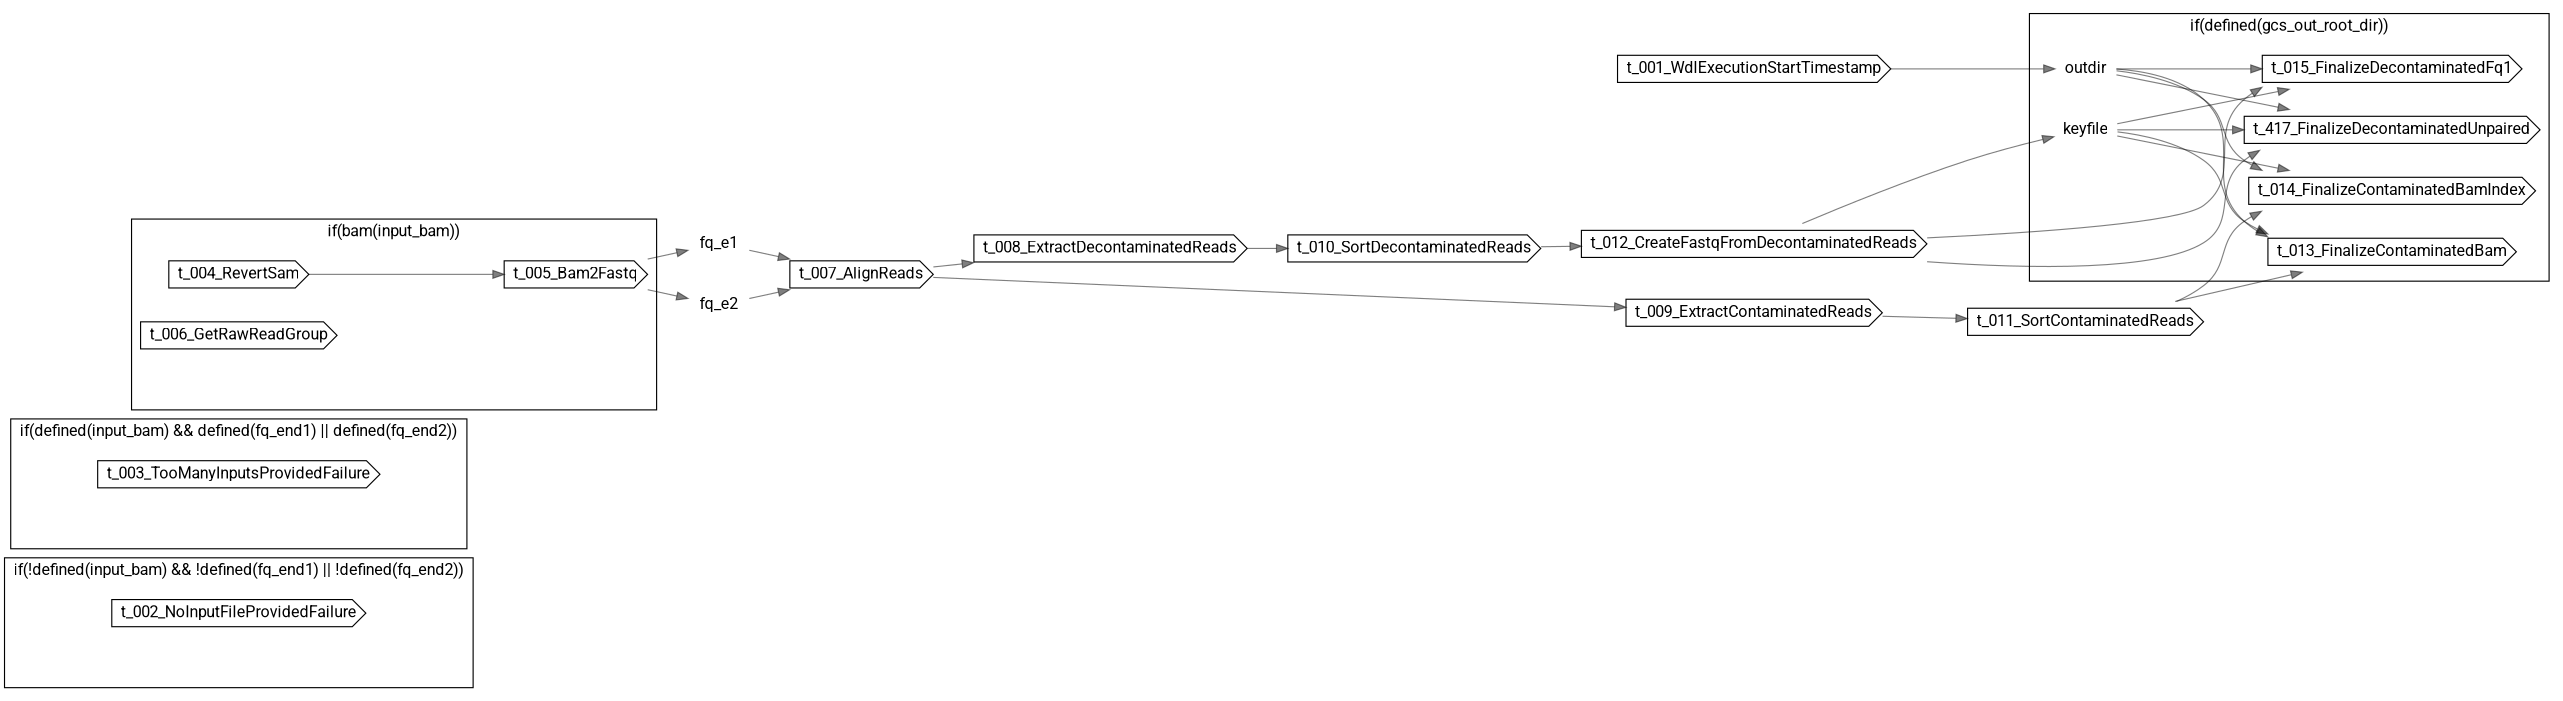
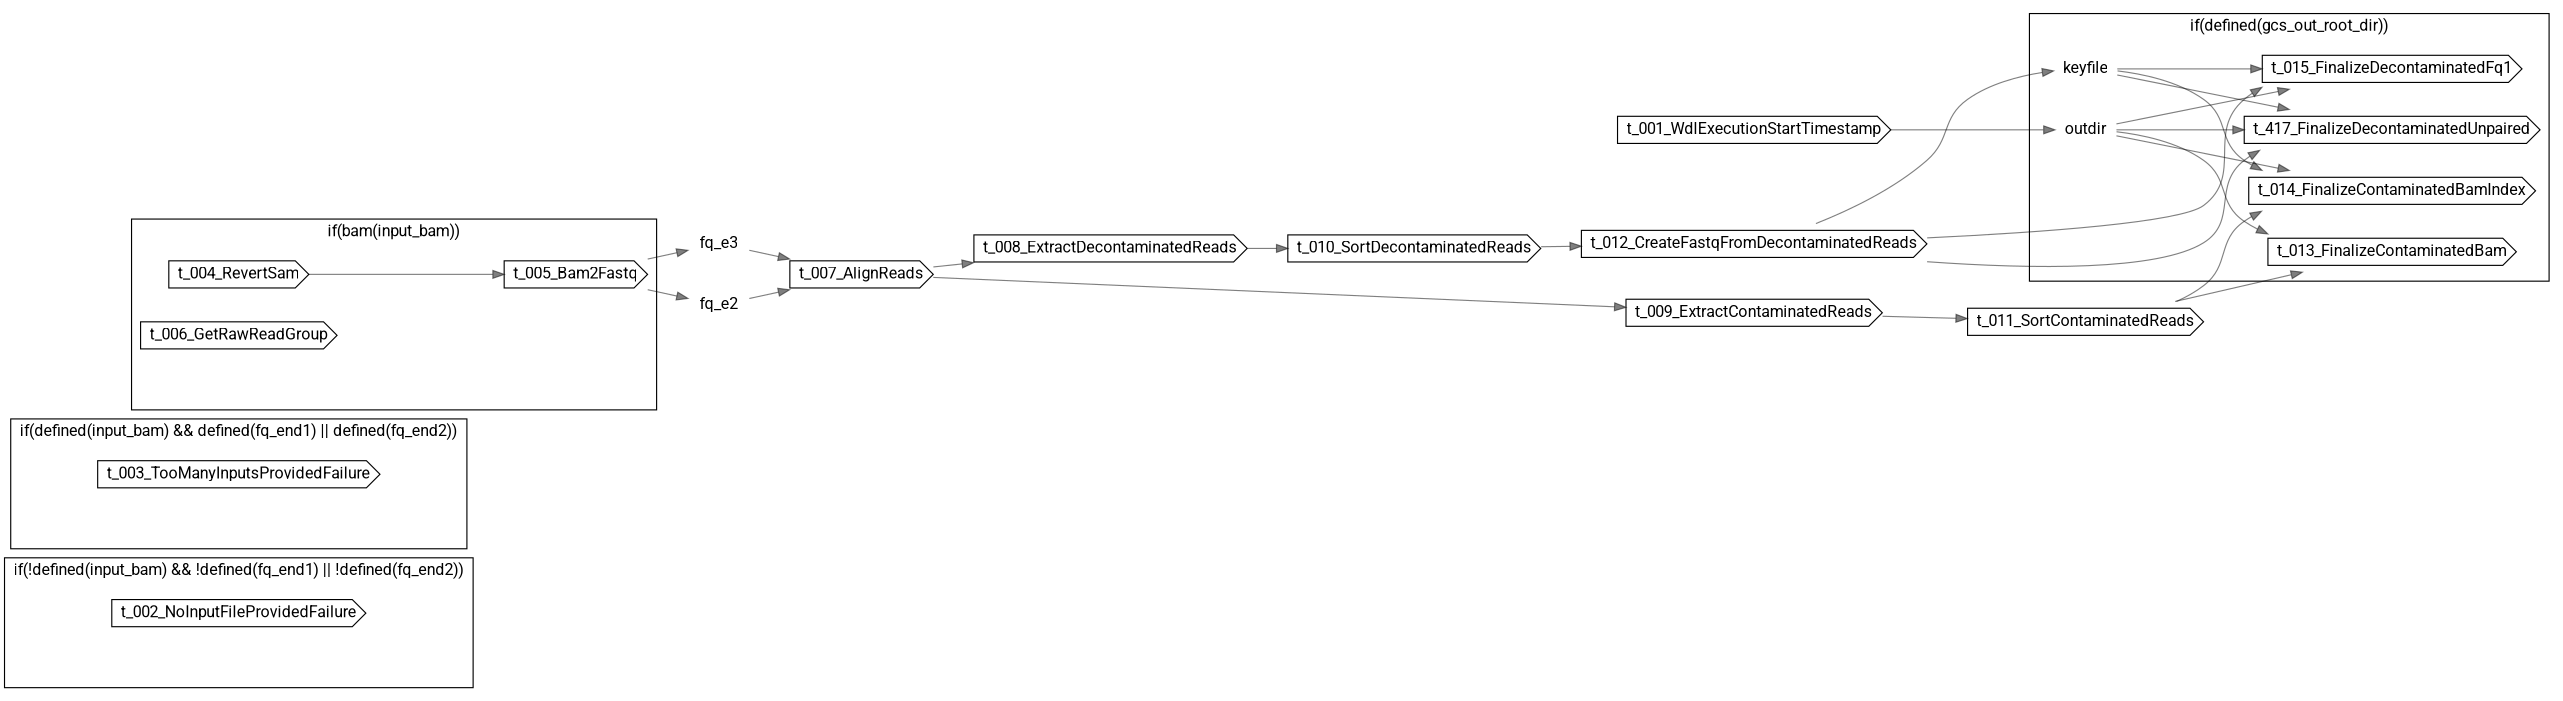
(2207, 163) -> none
(719, 244) -> (719, 244)
